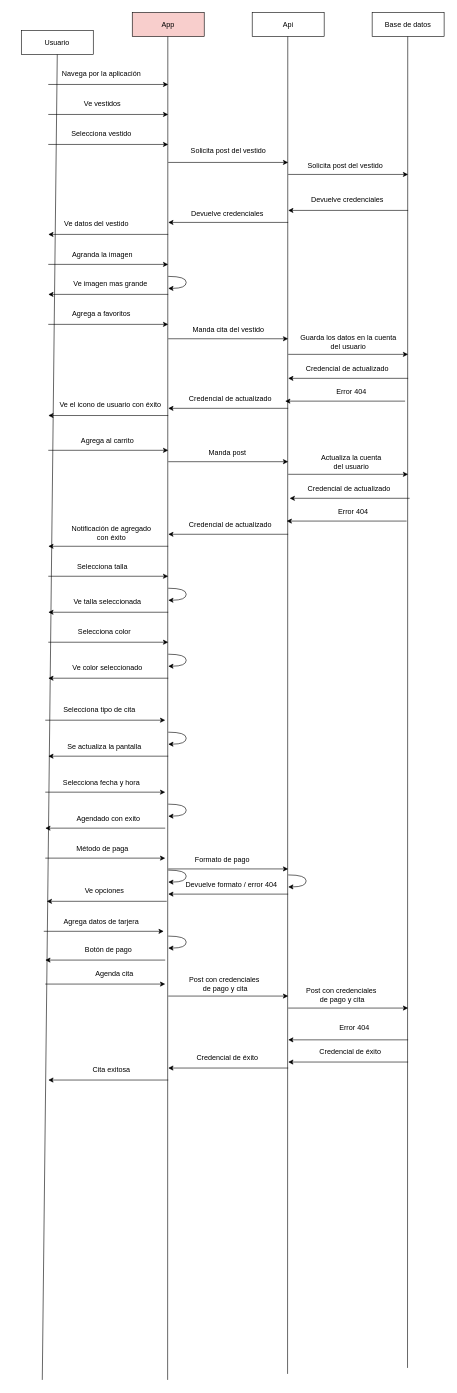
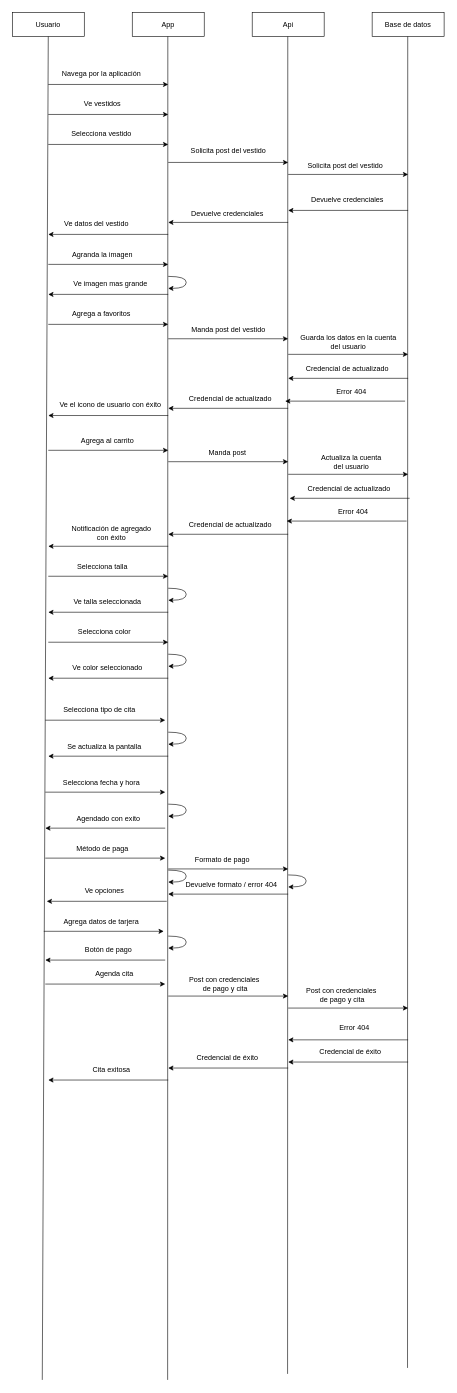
(168, 24) -> (168, 24)
(57, 42) -> (48, 24)
(229, 330) -> (229, 330)
